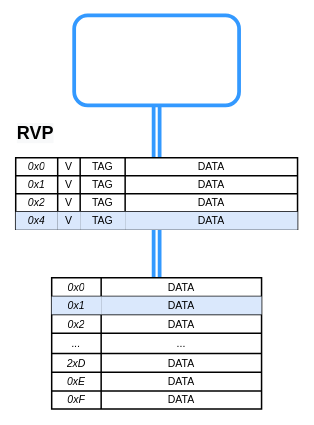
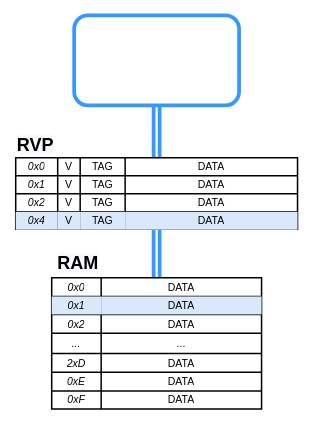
(156, 132) -> (156, 144)
none -> (161, 263)
